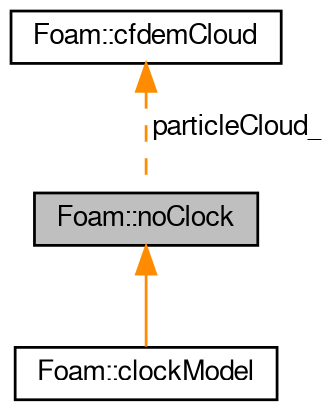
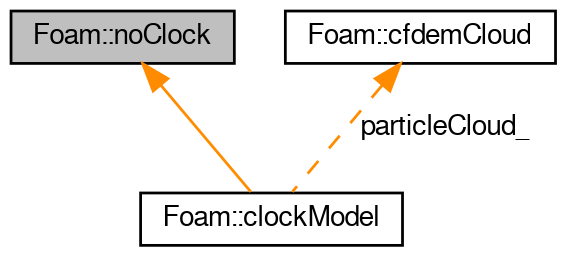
(146, 142) -> (337, 138)
